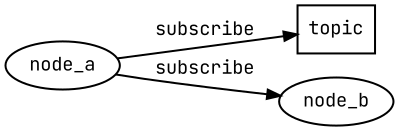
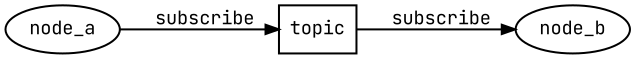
(191, 85) -> (429, 29)
